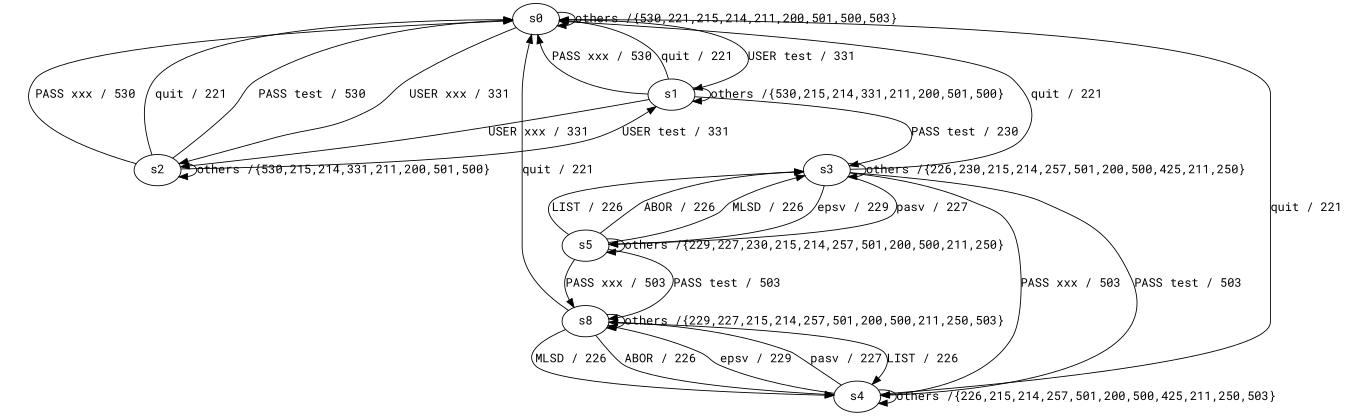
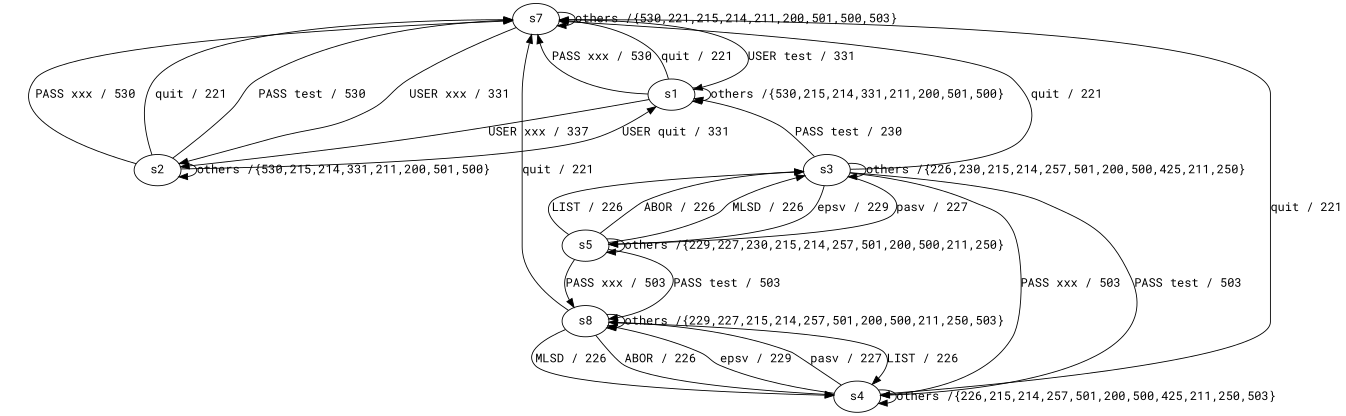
(536, 19) -> (536, 19)
(839, 109) -> (764, 118)
(539, 132) -> (539, 132)
(676, 132) -> (676, 132)
